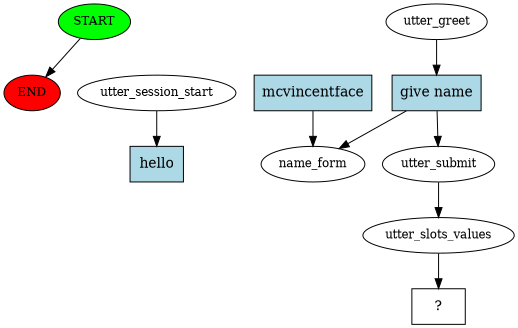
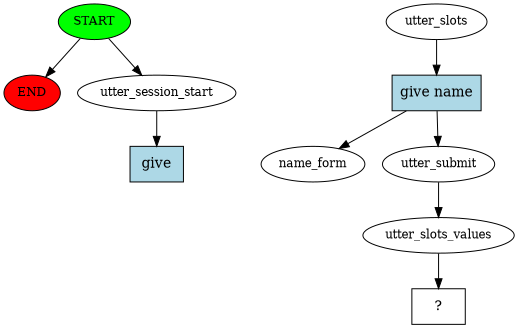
(437, 22) -> (437, 22)
none -> (122, 53)
(313, 93) -> none
(157, 164) -> (157, 164)
